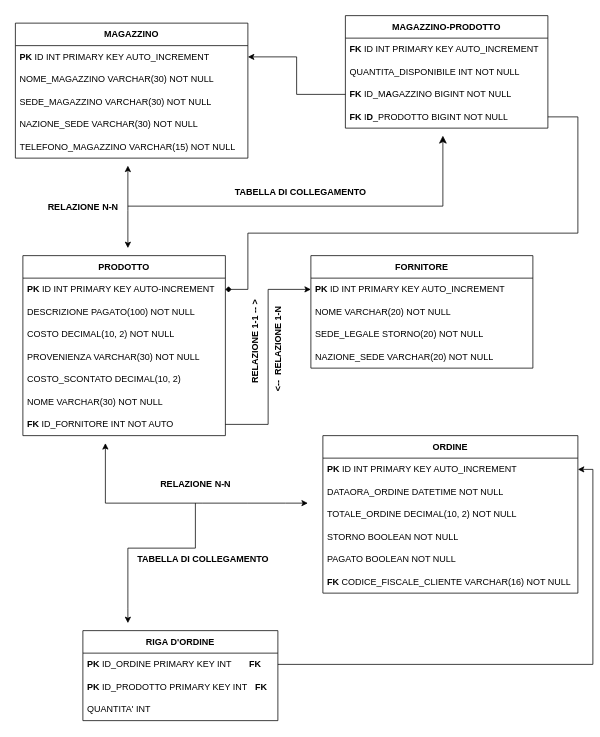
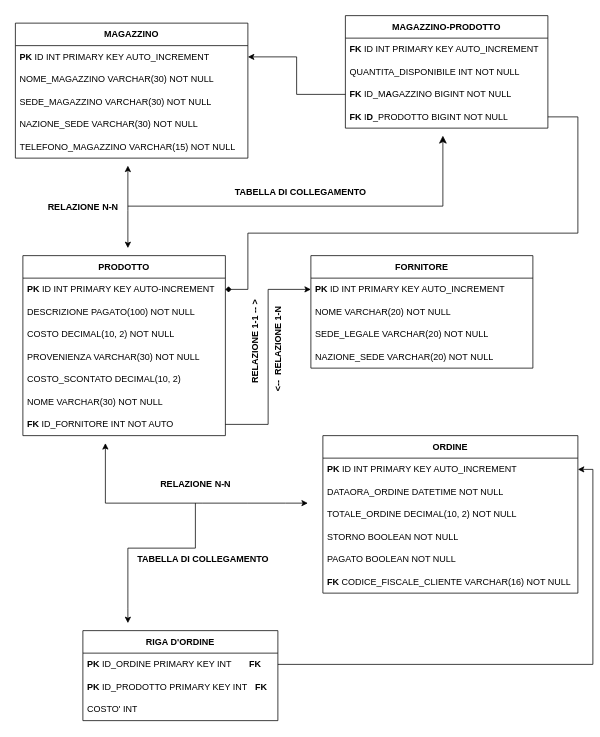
(390, 334) -> (393, 334)
(118, 709) -> (110, 709)
